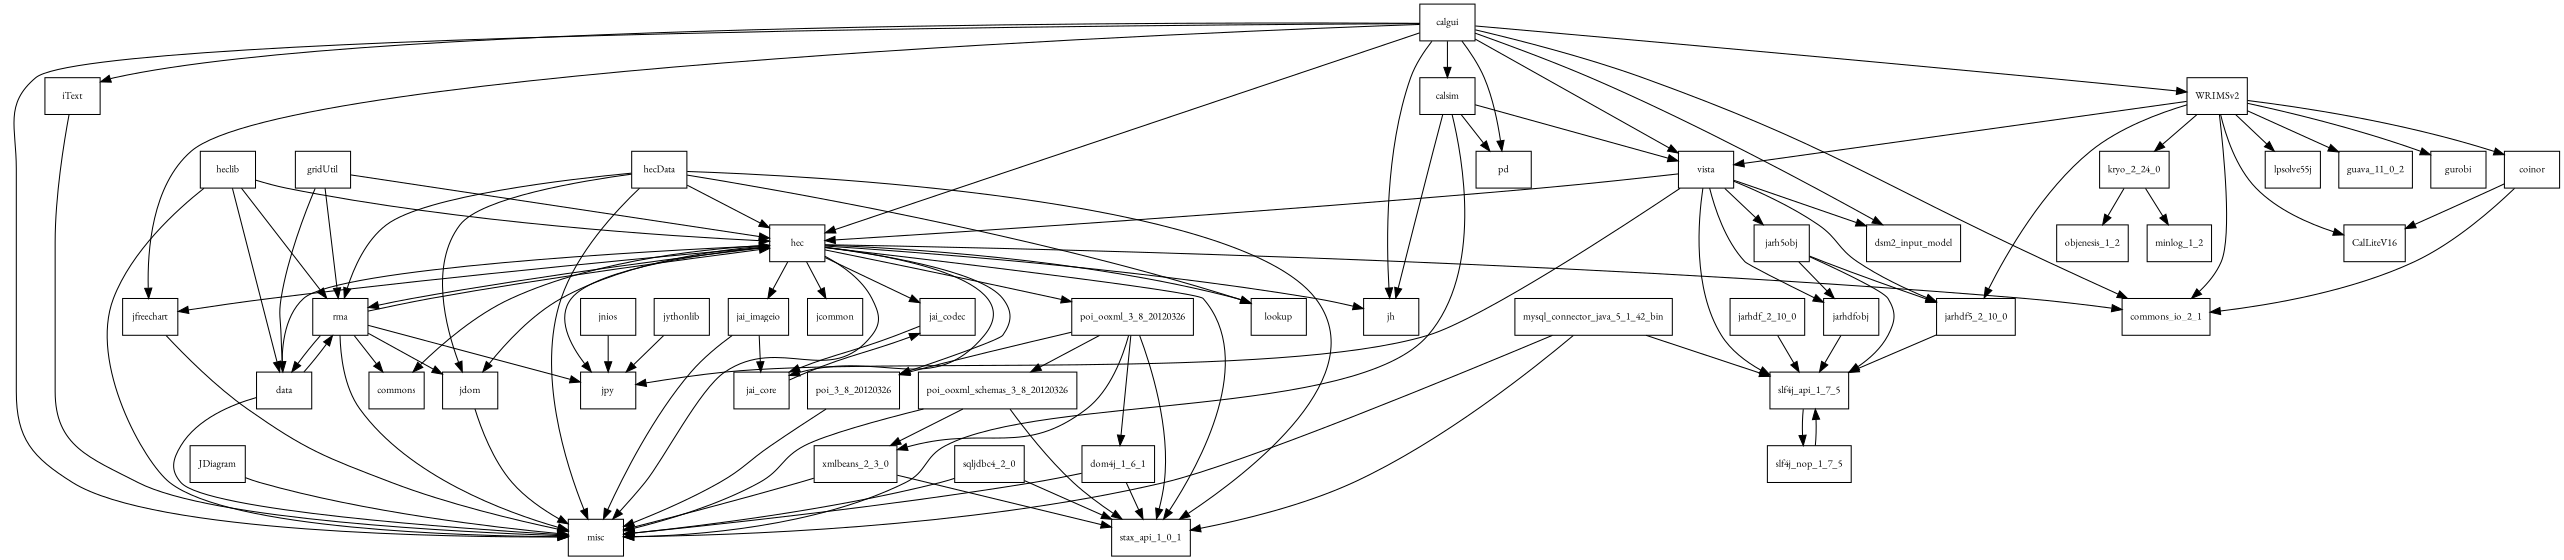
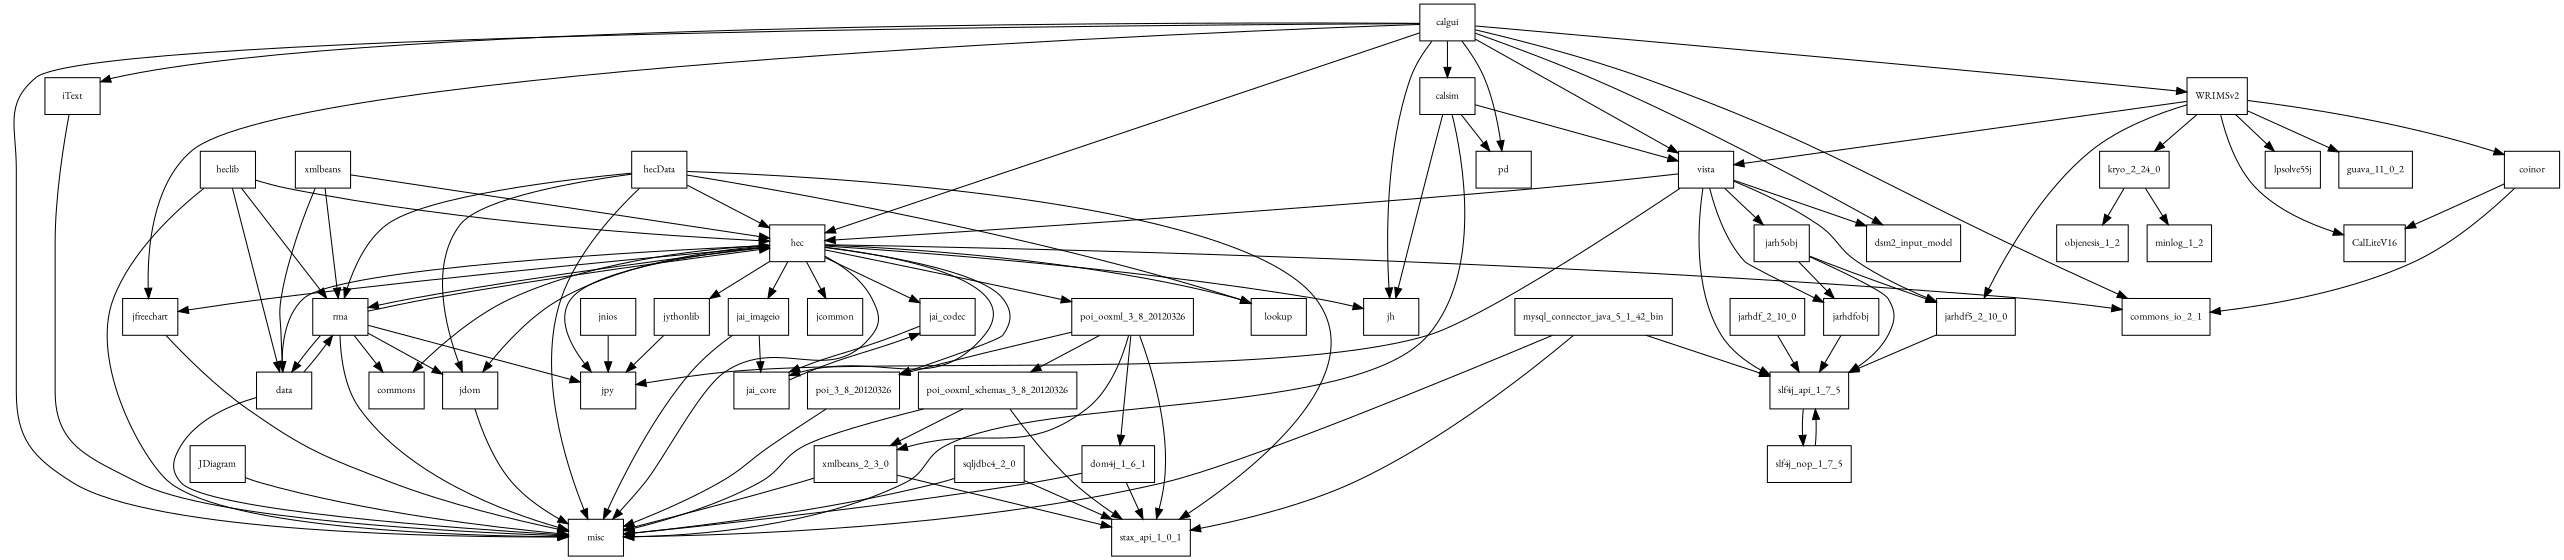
(323, 170) -> (323, 170)
(2458, 170) -> none
(2226, 207) -> none
(1128, 285) -> (744, 277)
